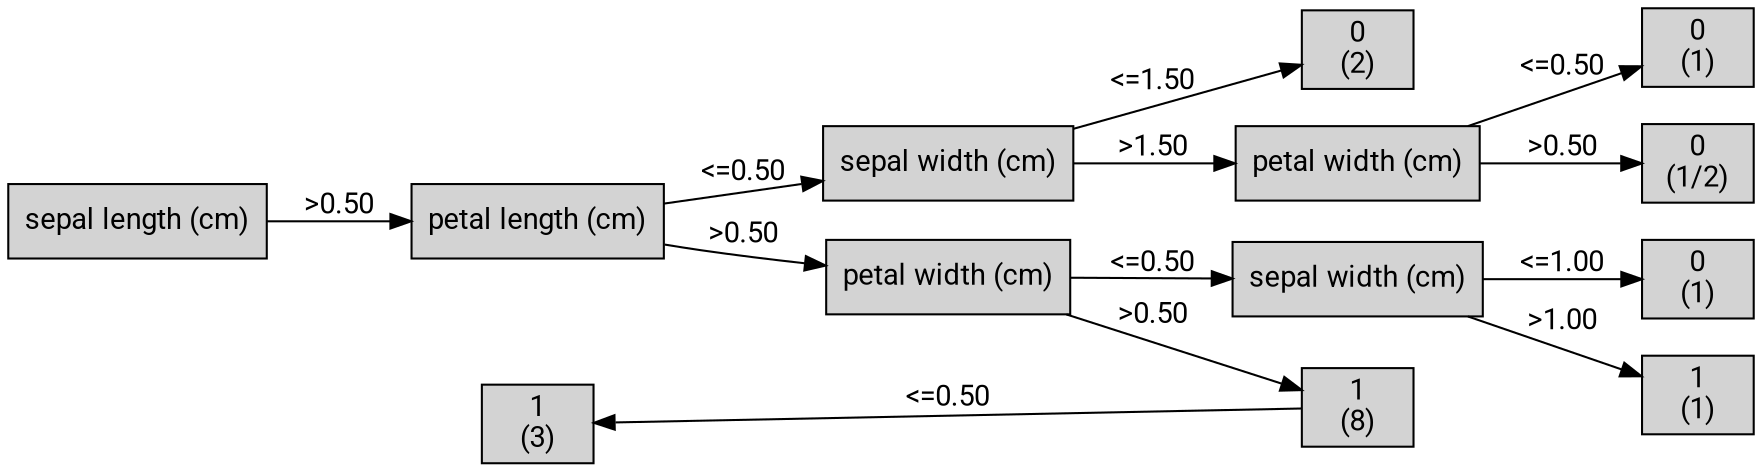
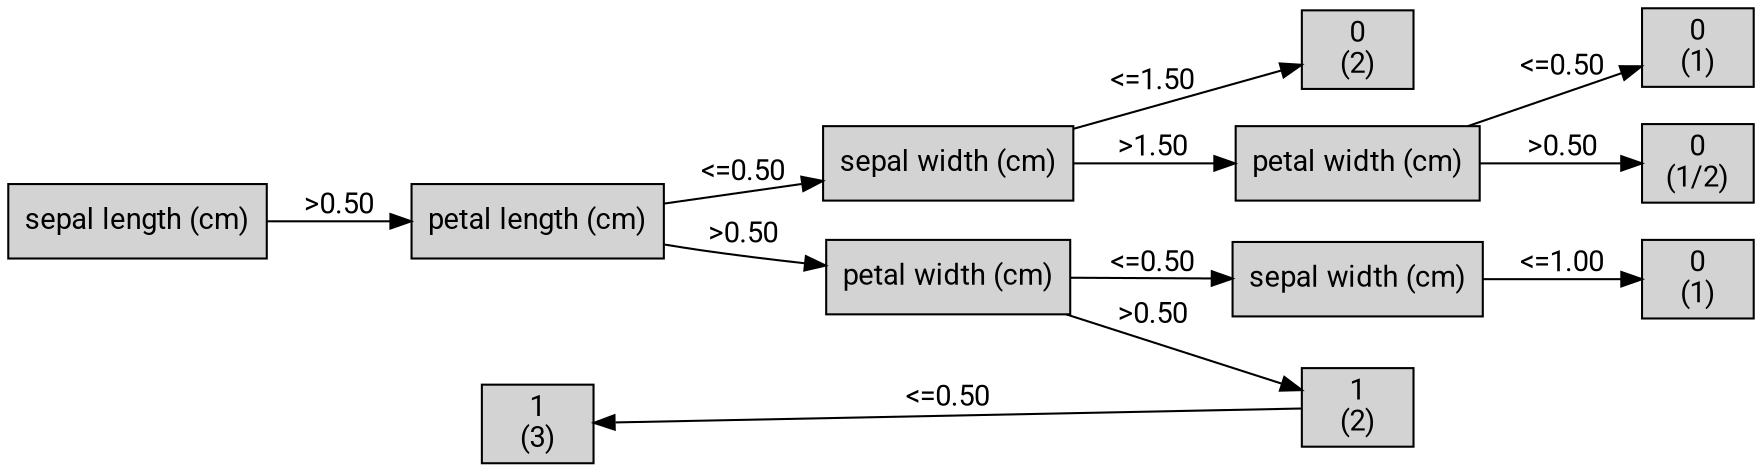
(1698, 395) -> none
(1358, 407) -> (1358, 407)
